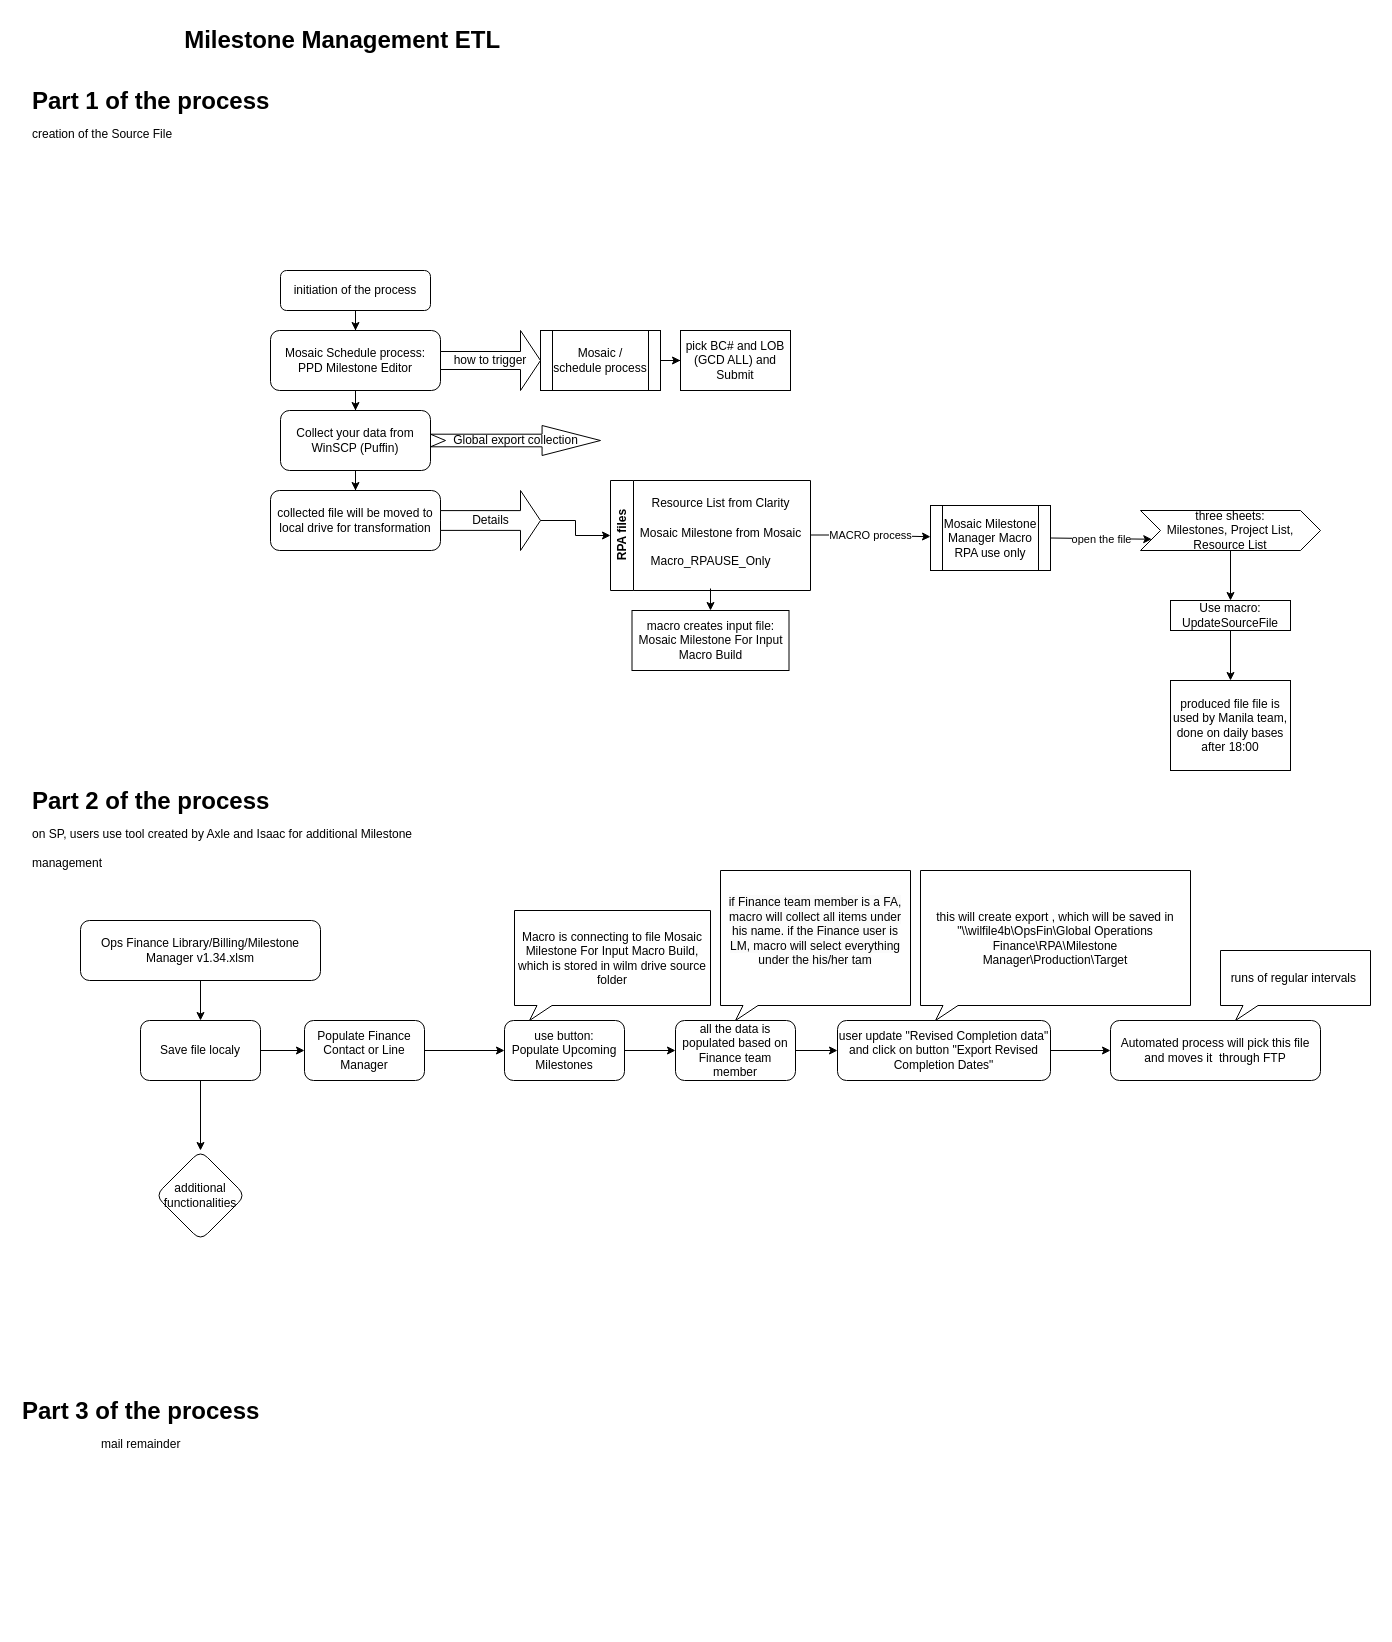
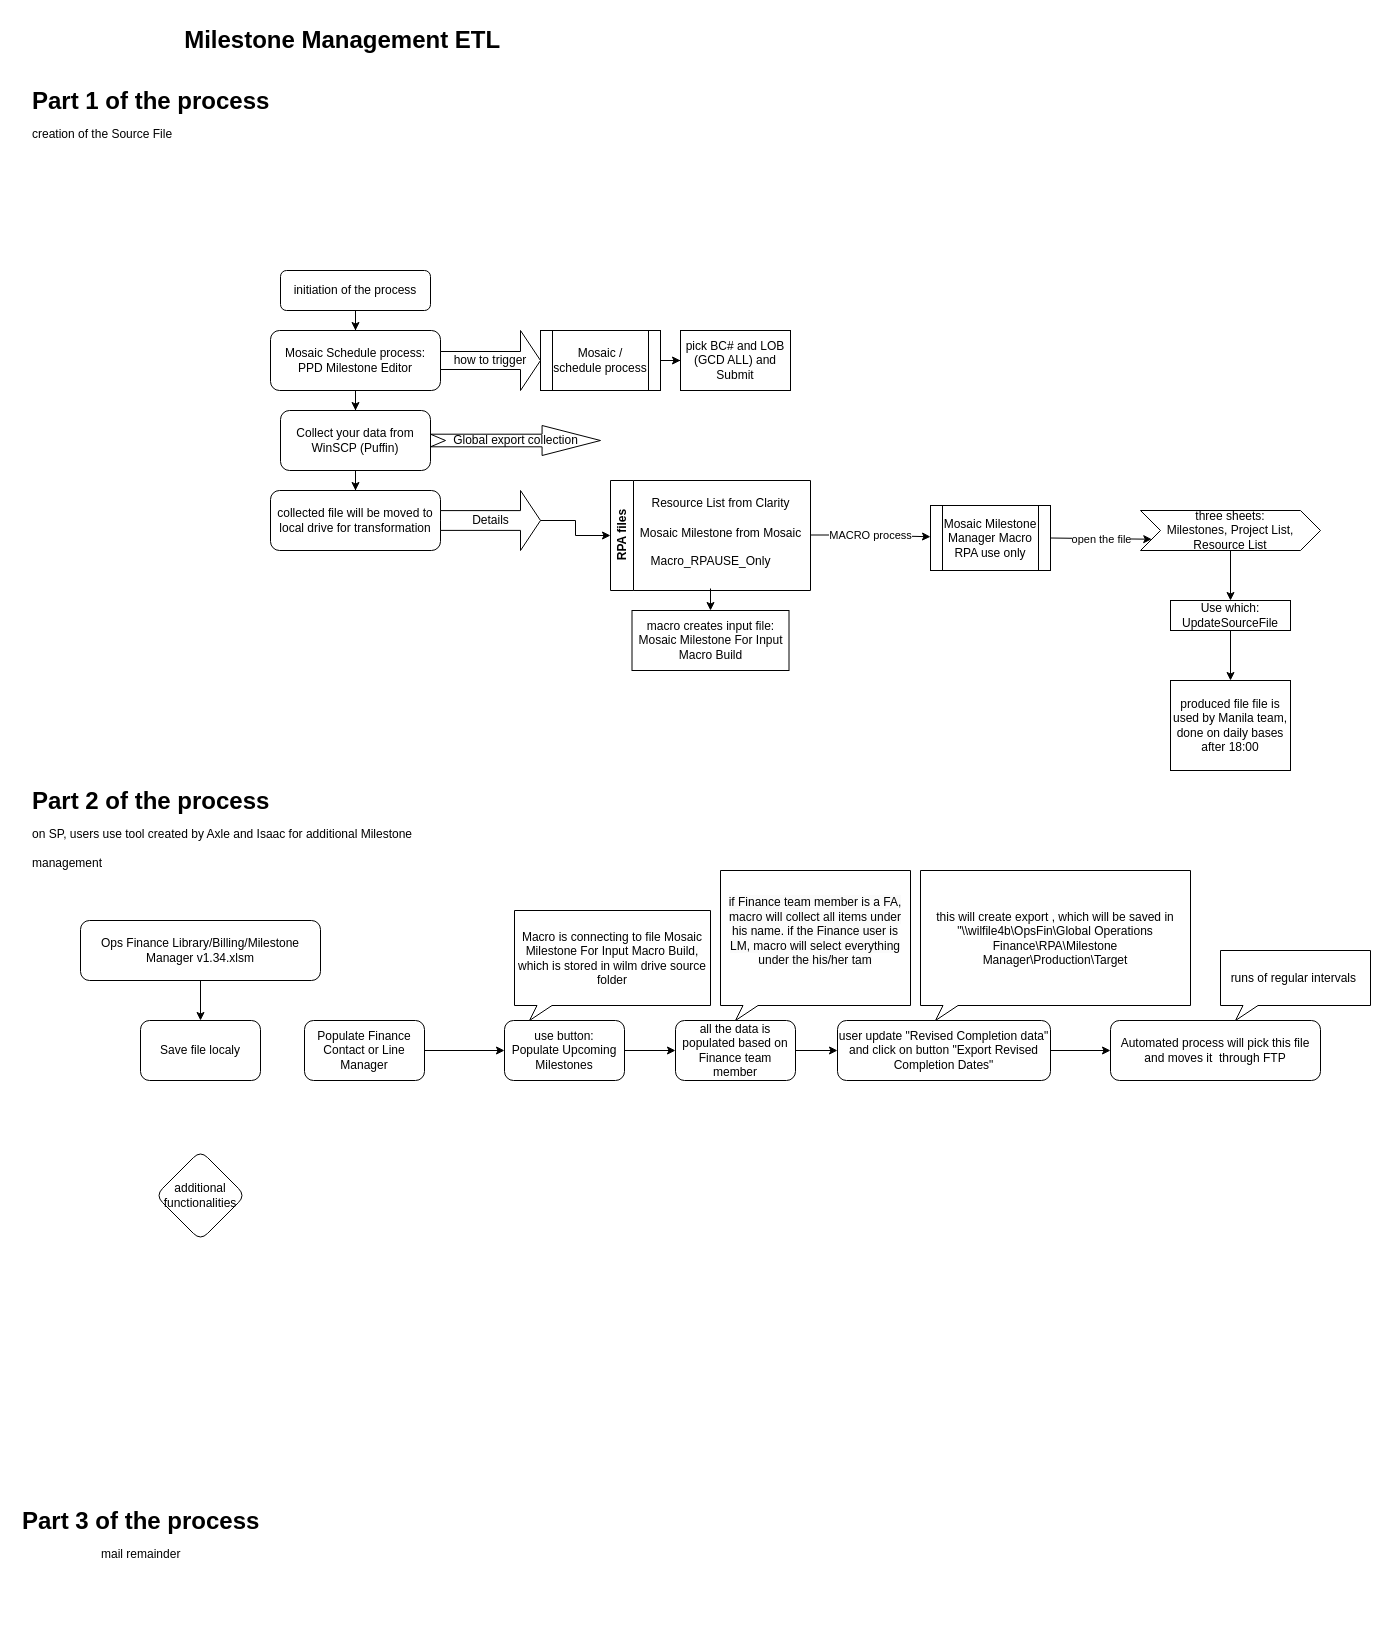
(1231, 616) -> (1231, 616)
(279, 1051) -> none
(201, 1112) -> none
(226, 1451) -> (226, 1561)
